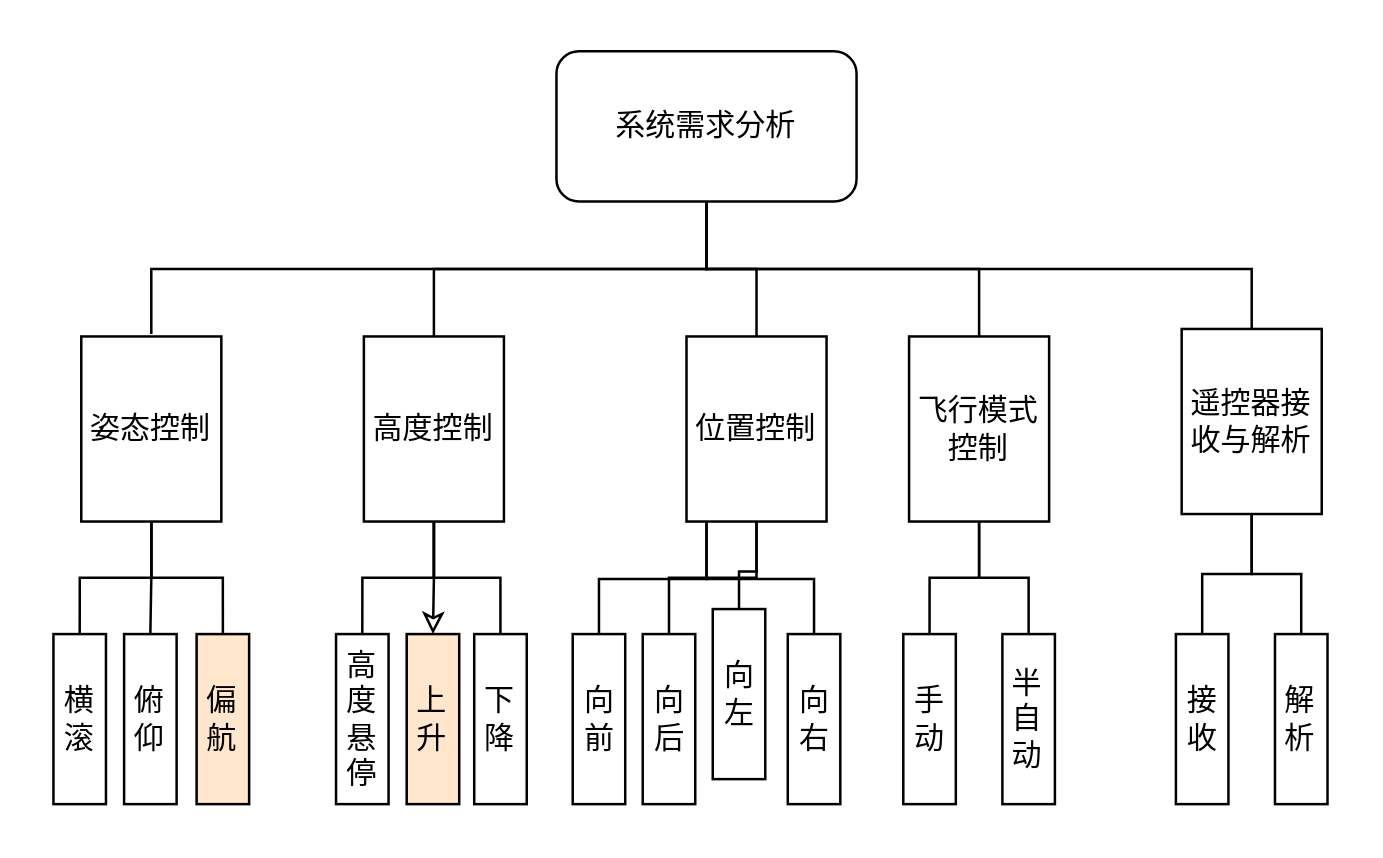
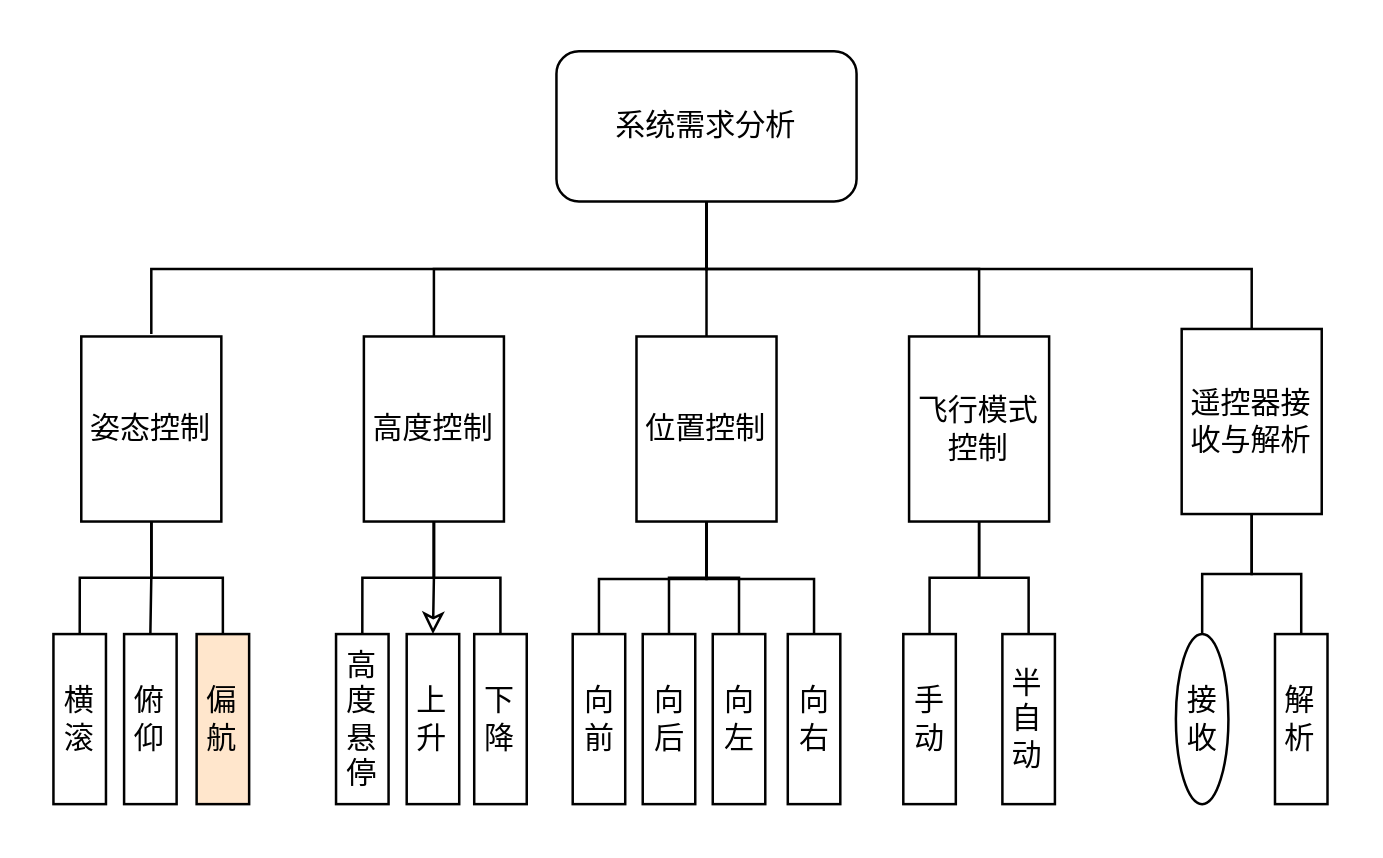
(756, 429) -> (706, 429)
(739, 694) -> (739, 719)
(433, 719) -> (433, 719)
(1202, 719) -> (1202, 719)
